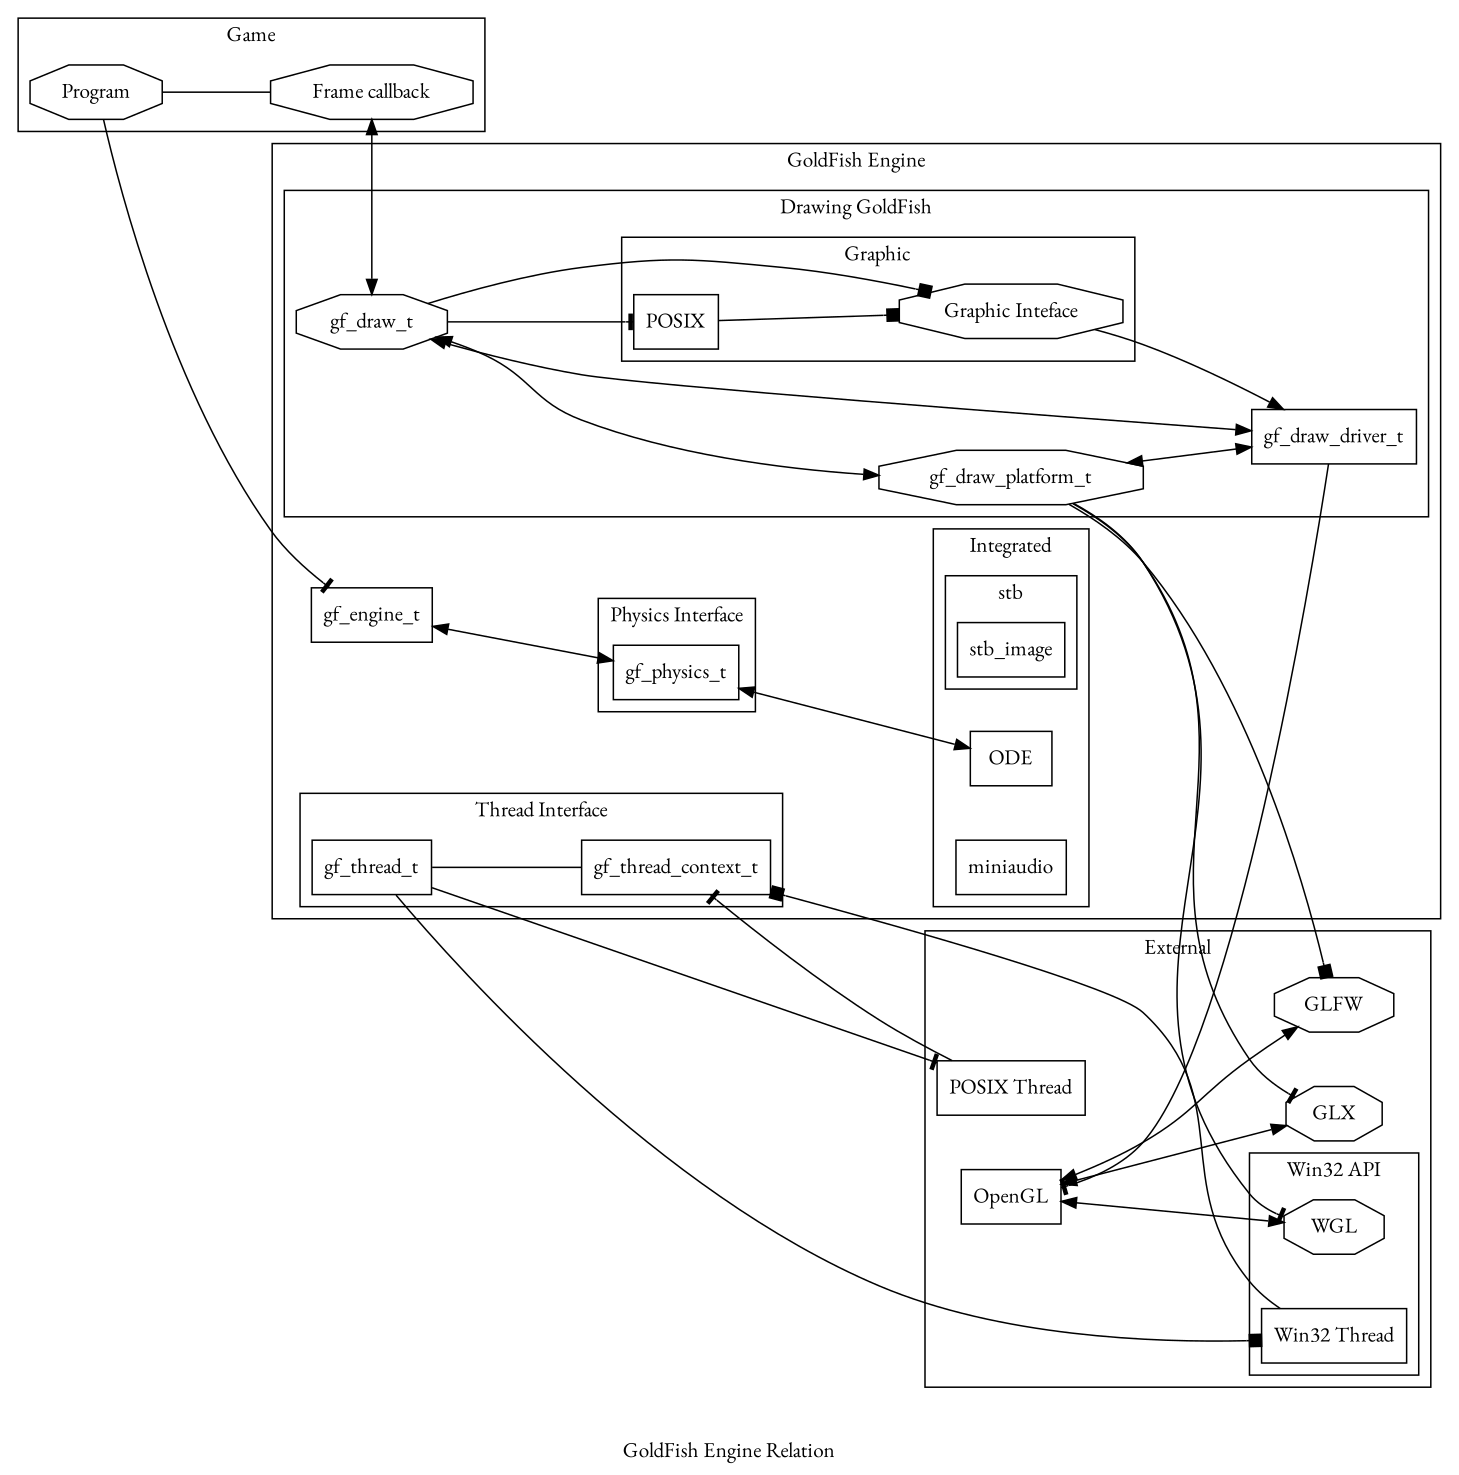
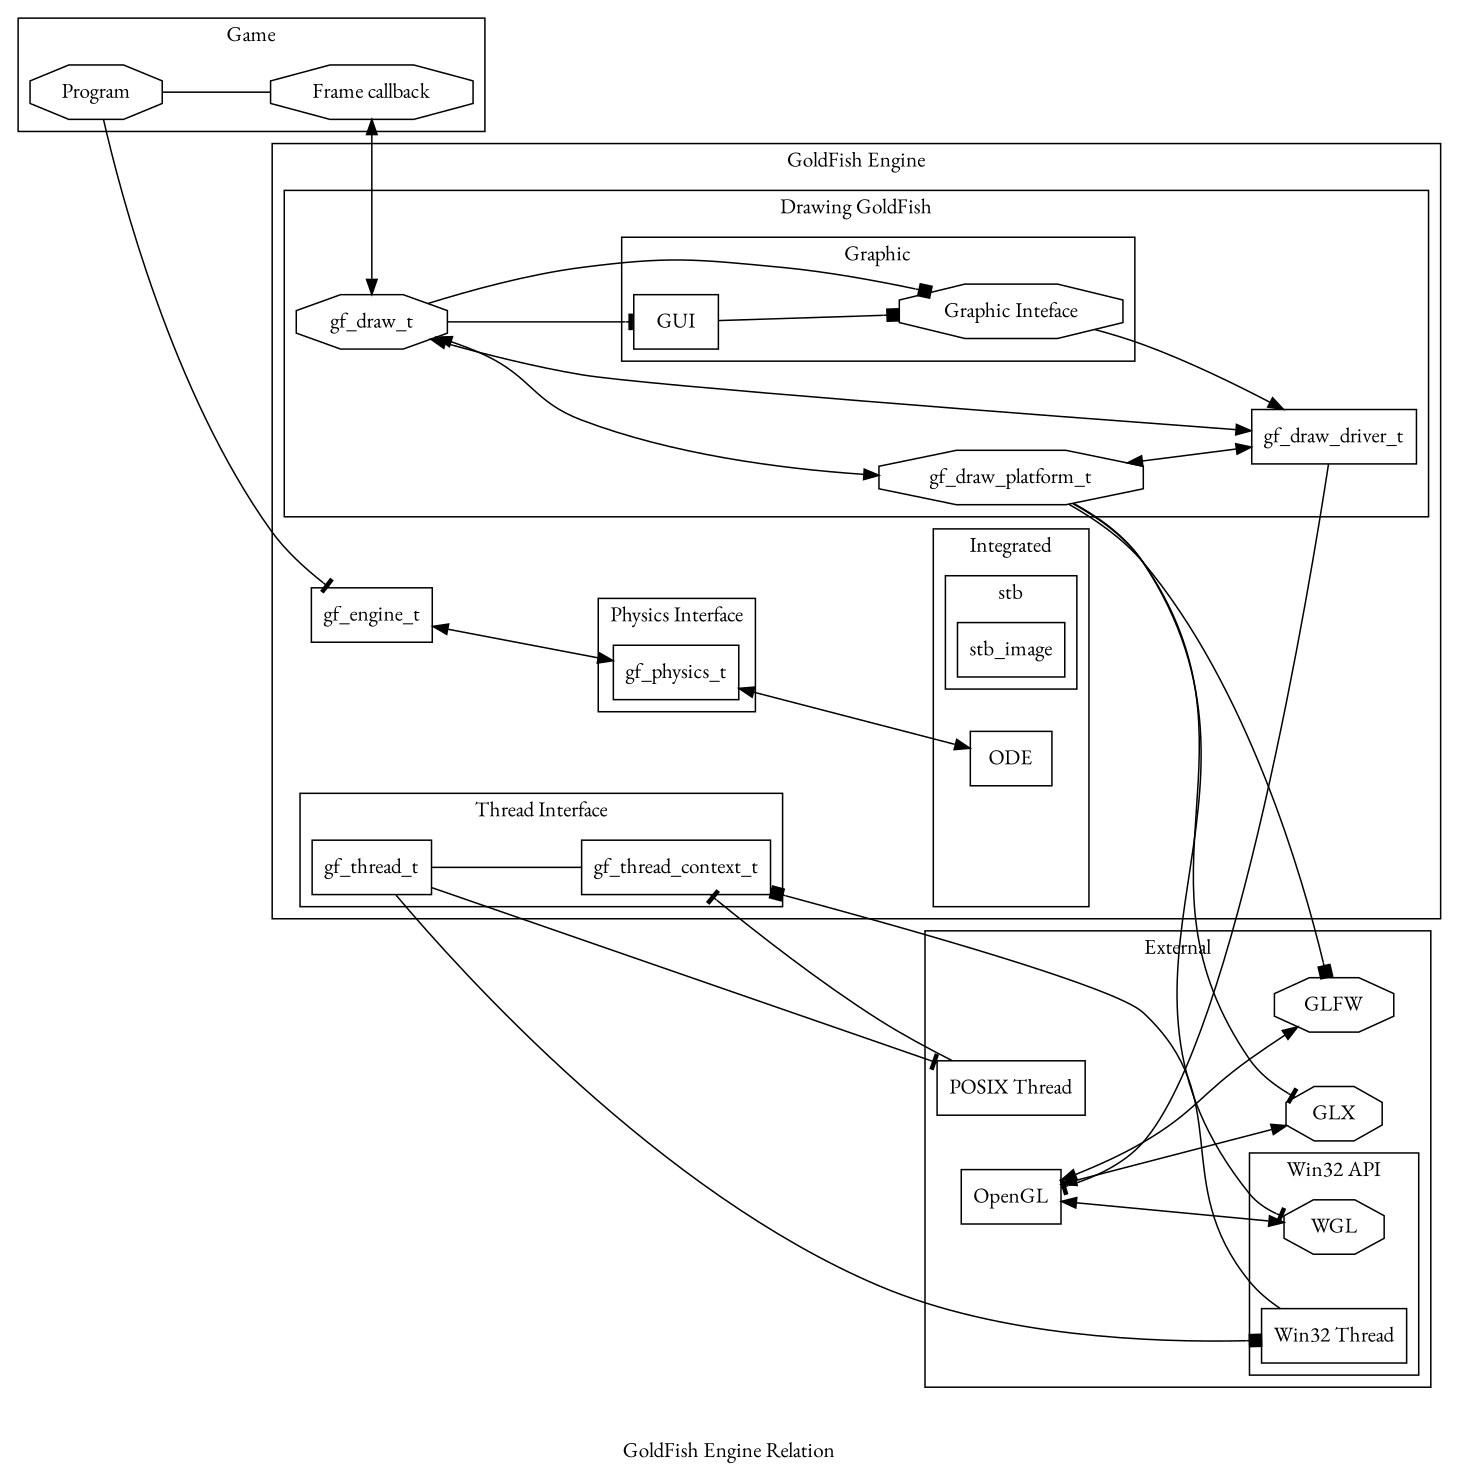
(676, 322) -> (676, 322)
(1011, 867) -> none
